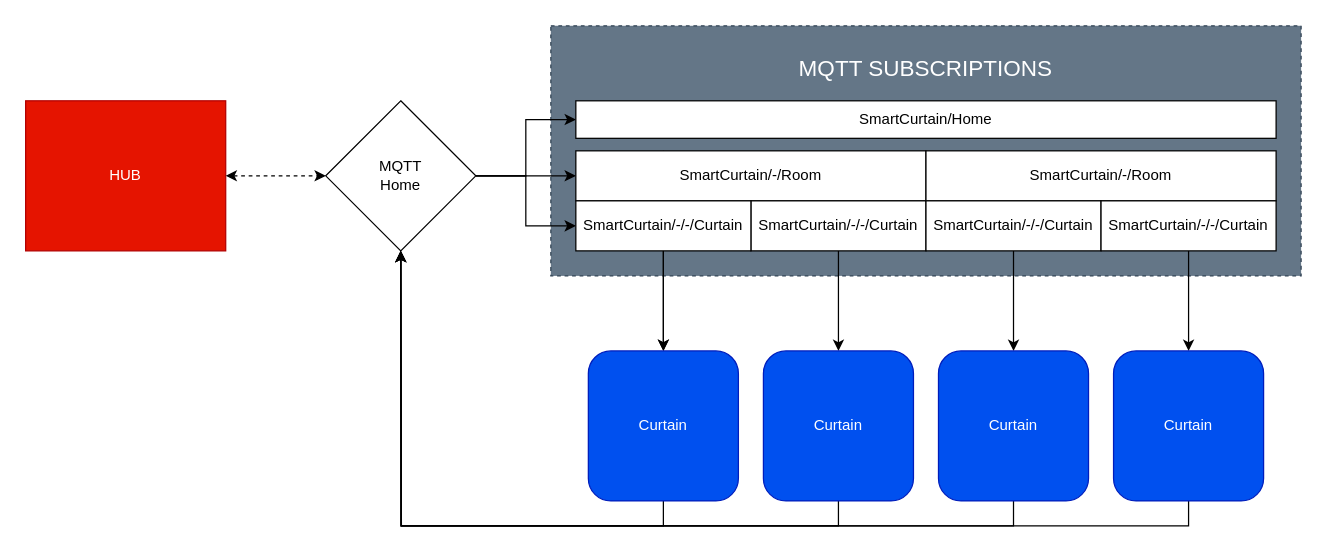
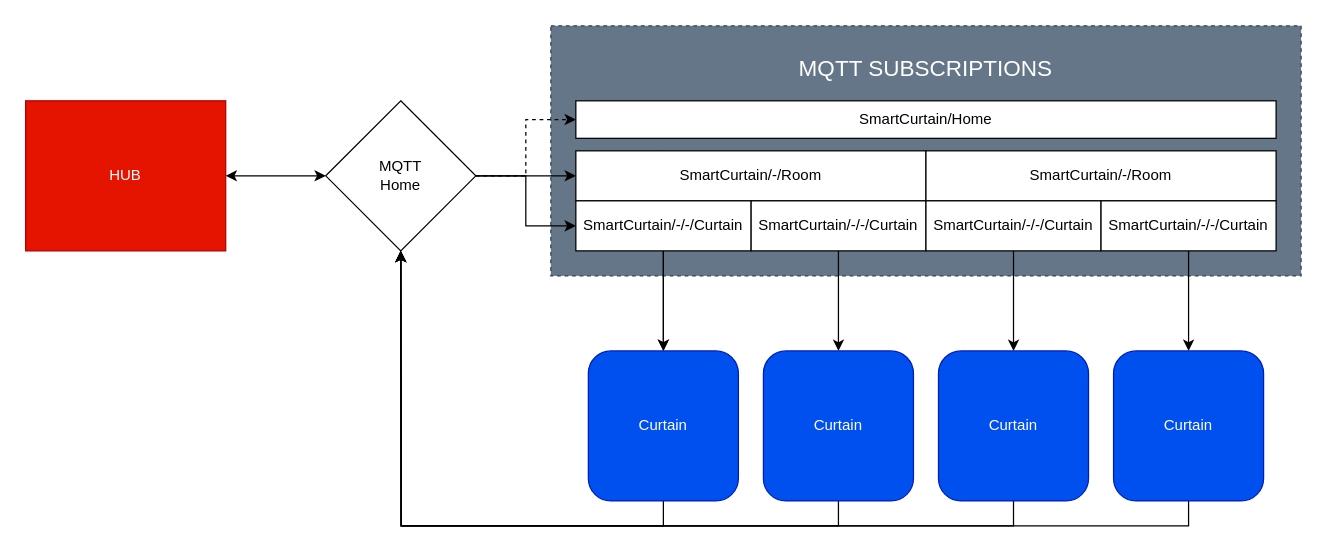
(526, 125) -> (526, 125)
(276, 176) -> (276, 176)
